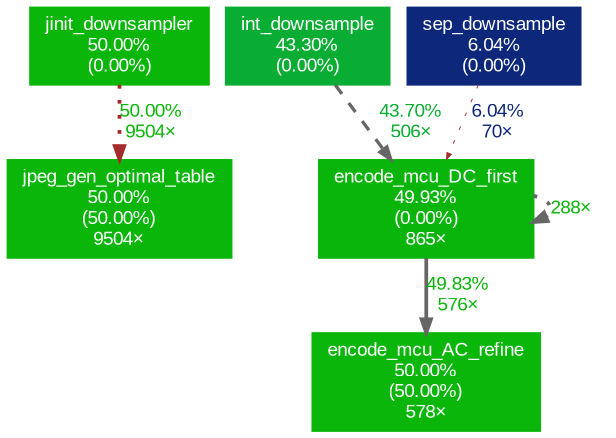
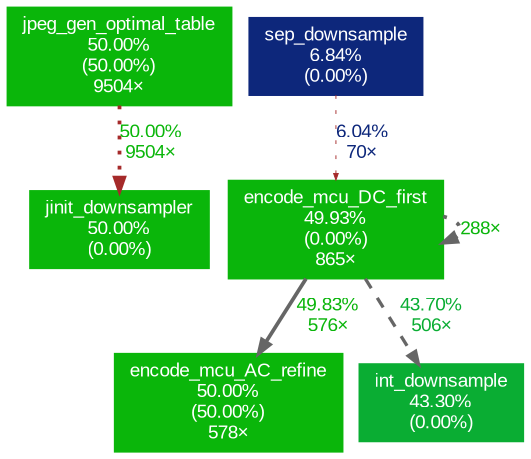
(494, 46) -> (336, 56)
(120, 115) -> (120, 141)
(359, 117) -> (388, 316)
